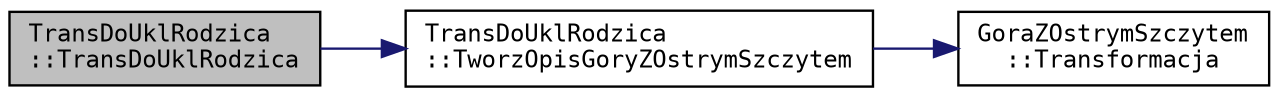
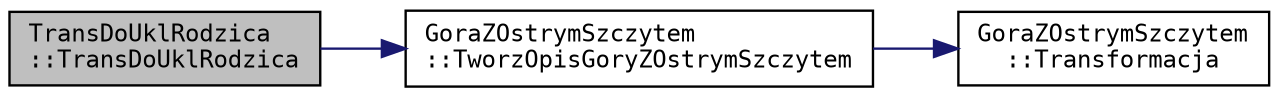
(639, 49) -> (639, 49)
